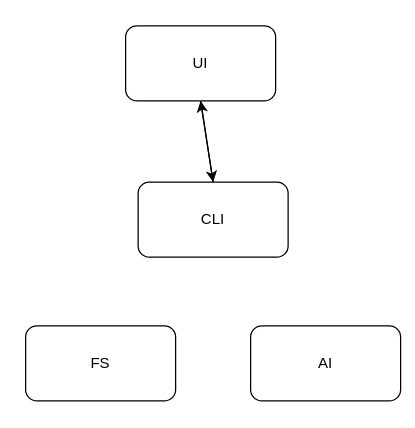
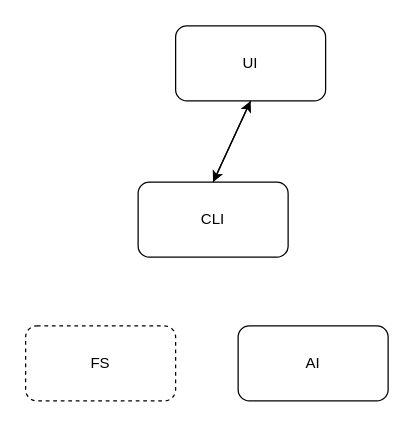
(201, 63) -> (251, 63)
(101, 363) -> (101, 363)
(326, 363) -> (313, 363)
